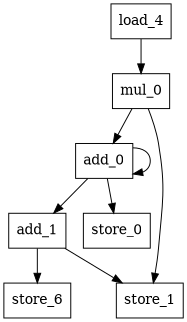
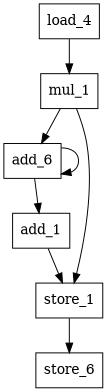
(141, 91) -> (69, 91)
(104, 161) -> (32, 161)
(117, 231) -> none
(37, 261) -> (69, 331)
